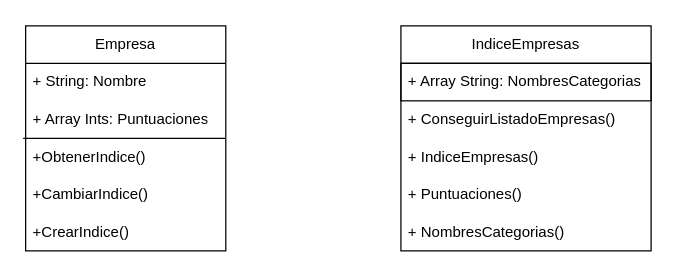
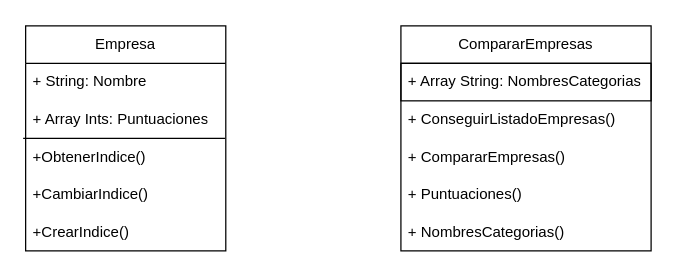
(526, 44) -> (526, 44)
(480, 157) -> (490, 157)
